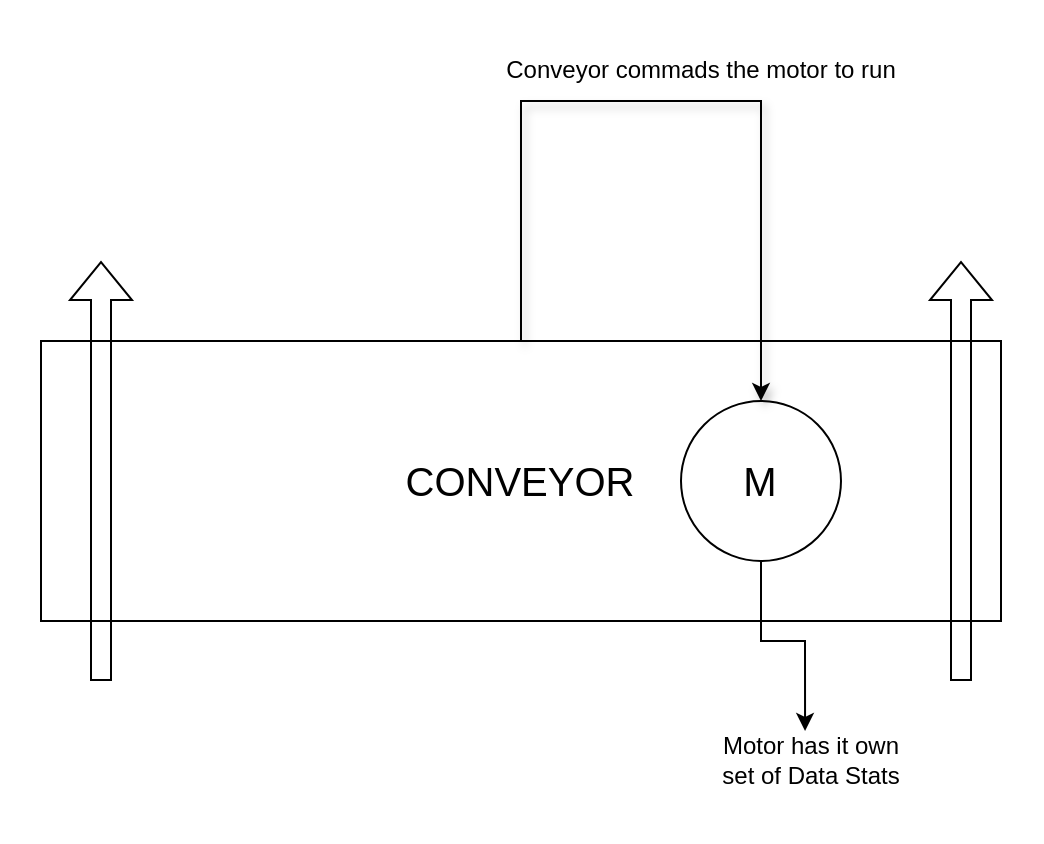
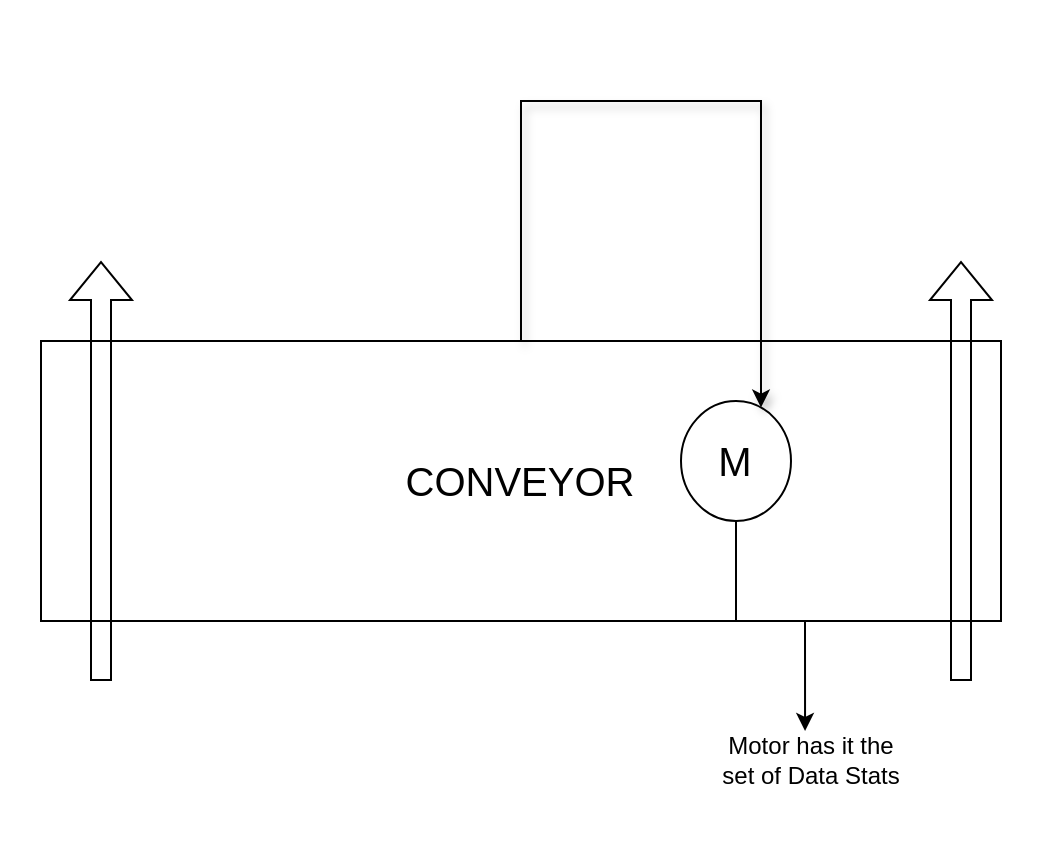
(701, 71) -> none
(761, 481) -> (736, 461)
(812, 761) -> (812, 761)
